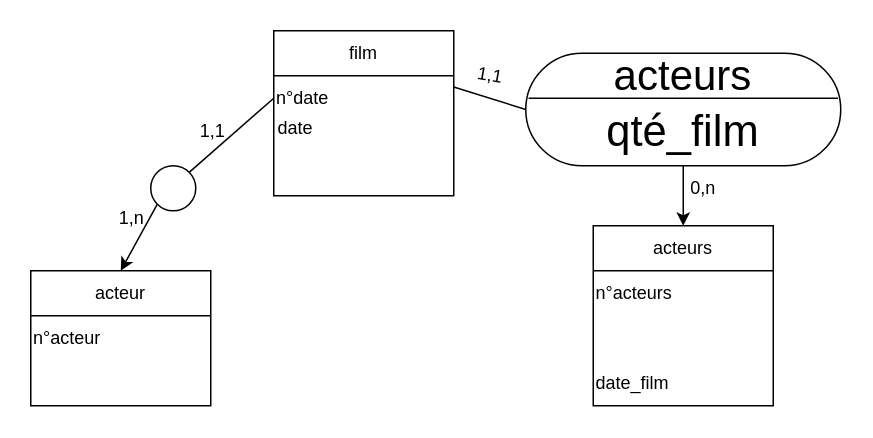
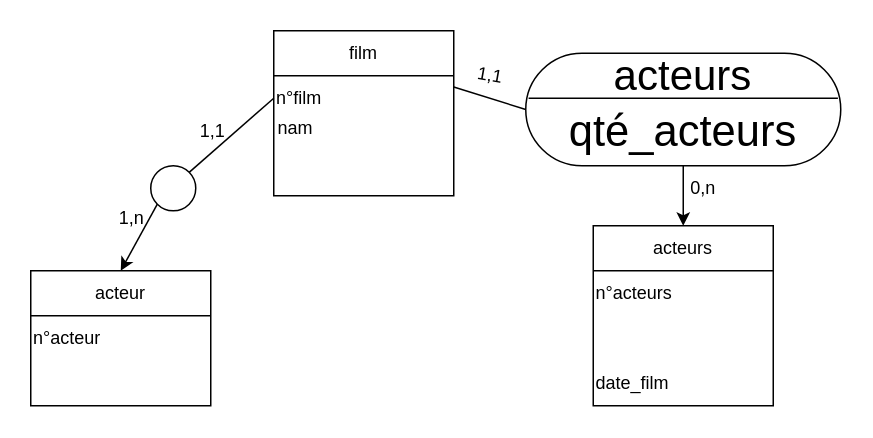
(307, 98) -> (302, 98)
(298, 128) -> (293, 128)
(683, 131) -> (683, 131)
